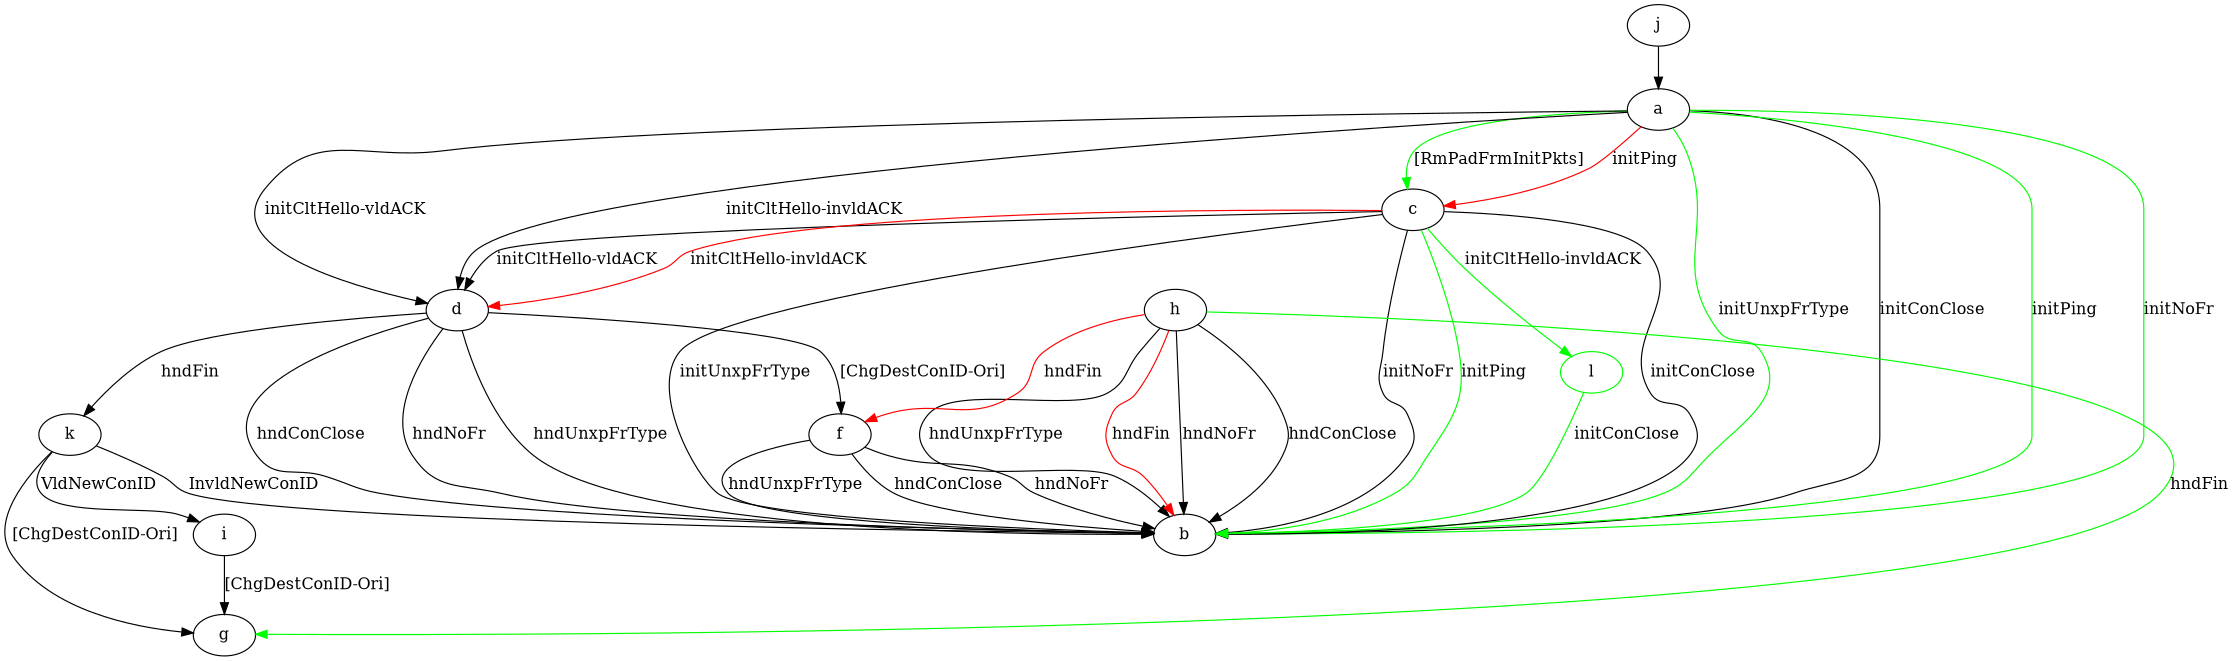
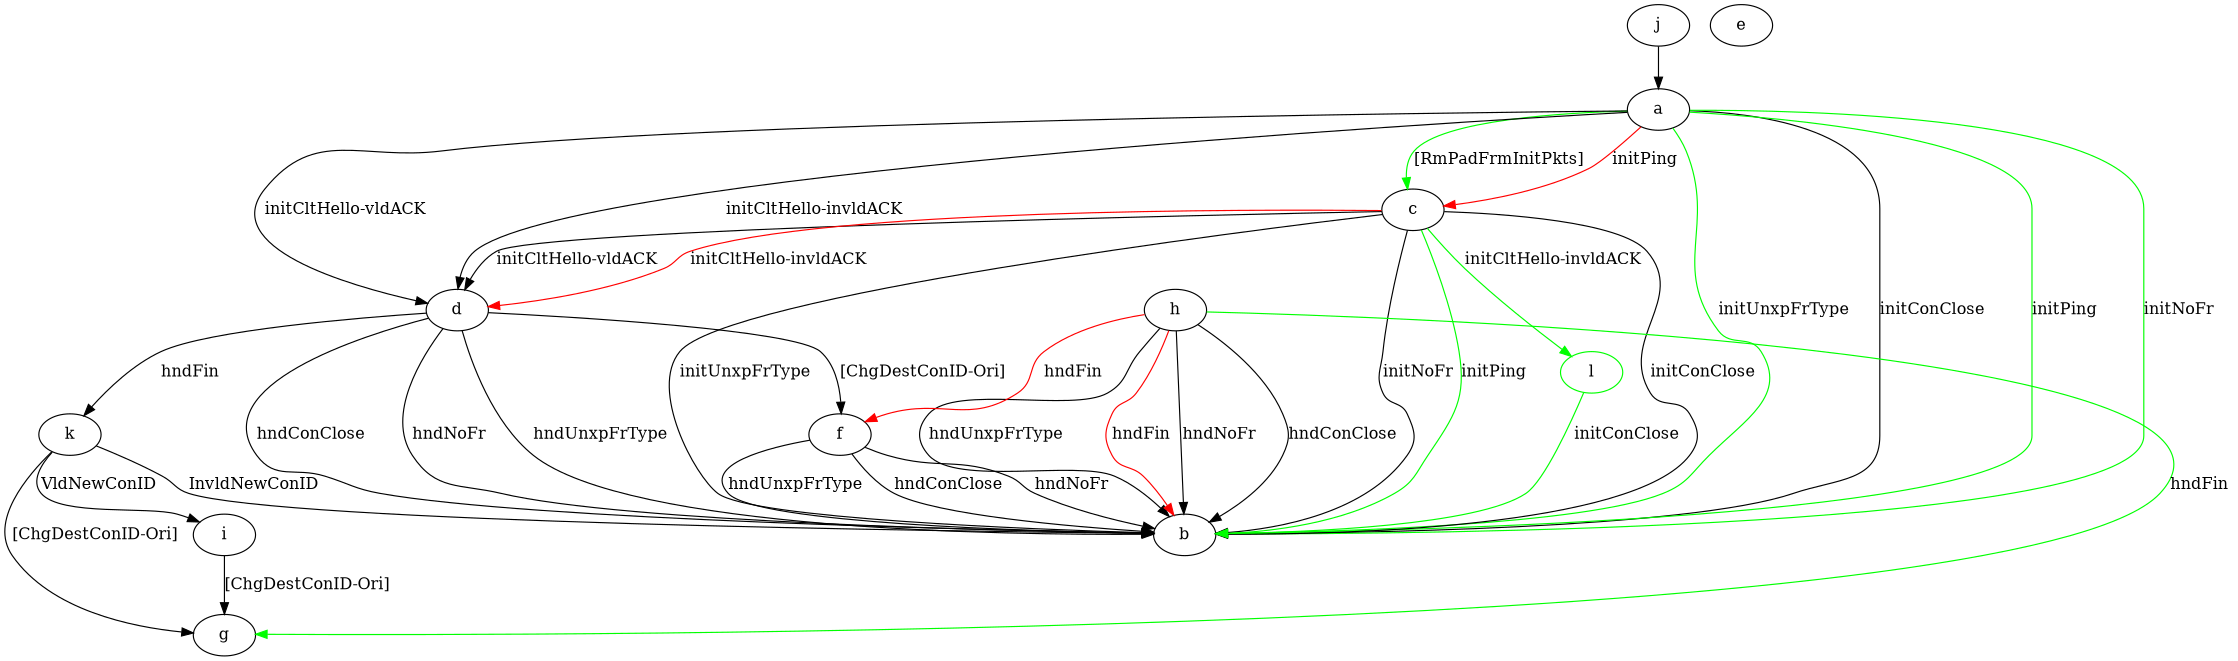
none -> (1742, 25)
